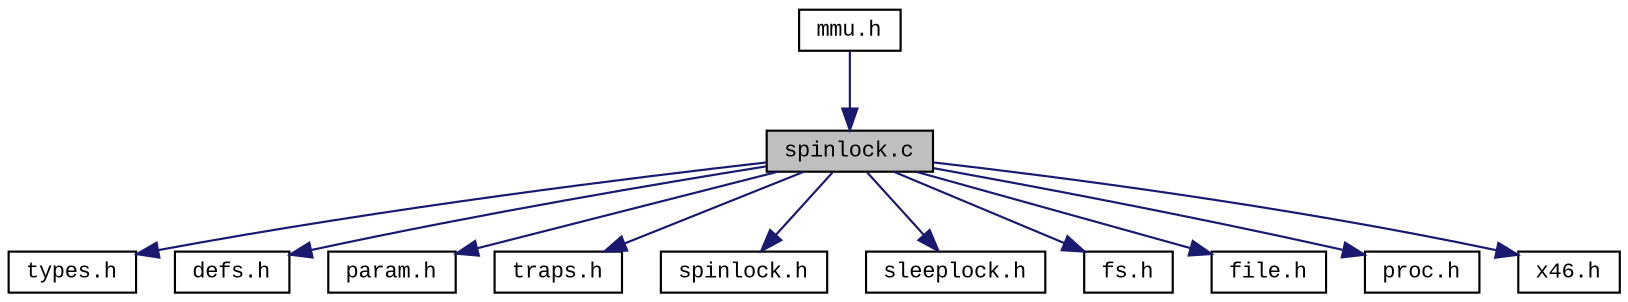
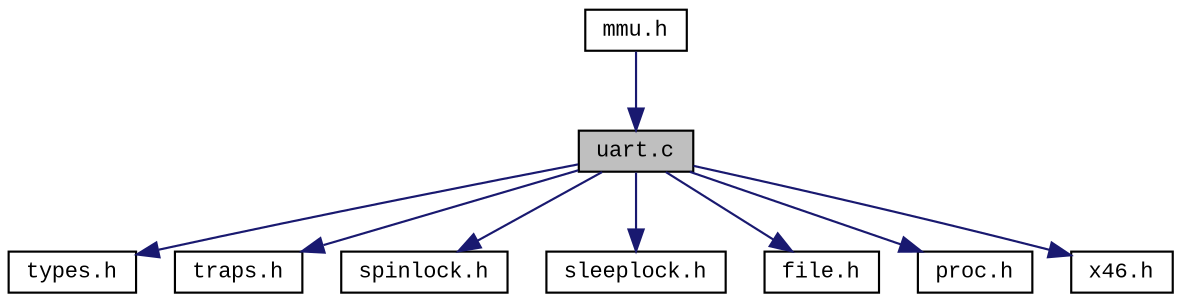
(850, 151) -> (636, 151)
(232, 272) -> none
(392, 272) -> none
(1128, 272) -> none
